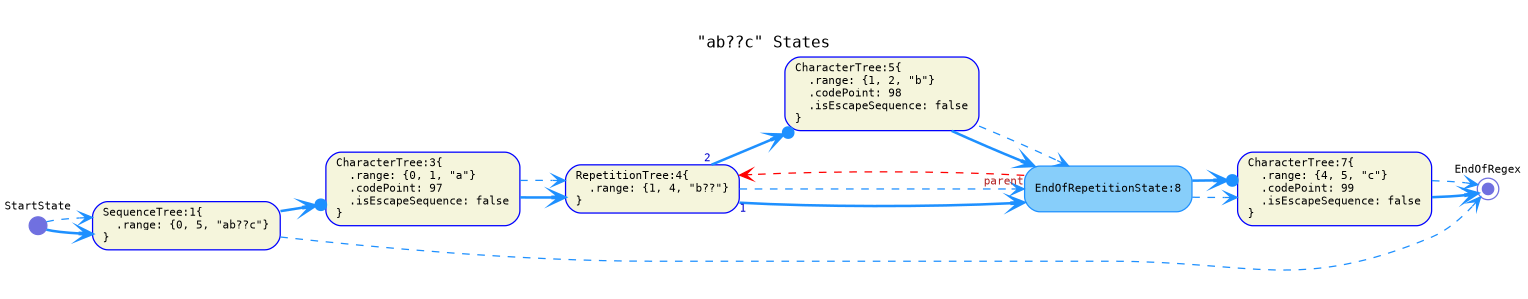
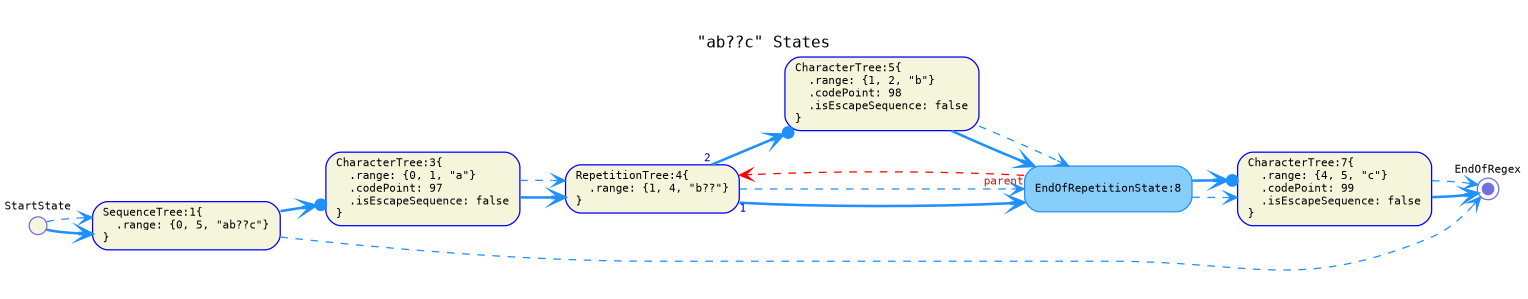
(38, 226) -> (38, 226)
